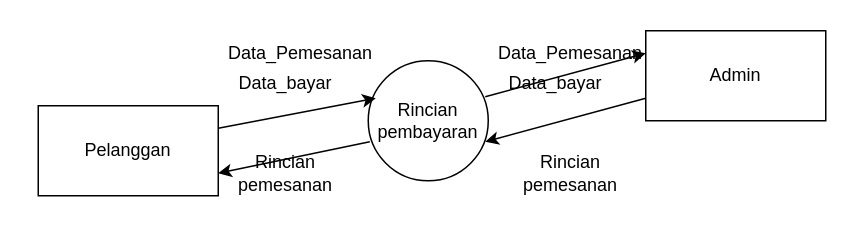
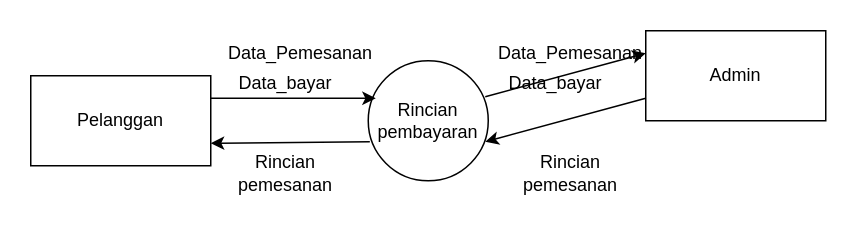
(128, 151) -> (121, 121)
